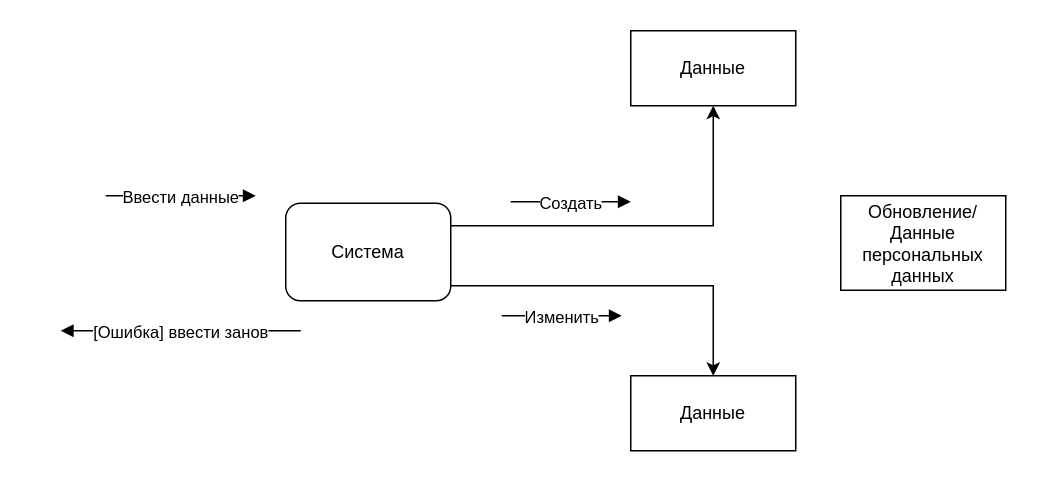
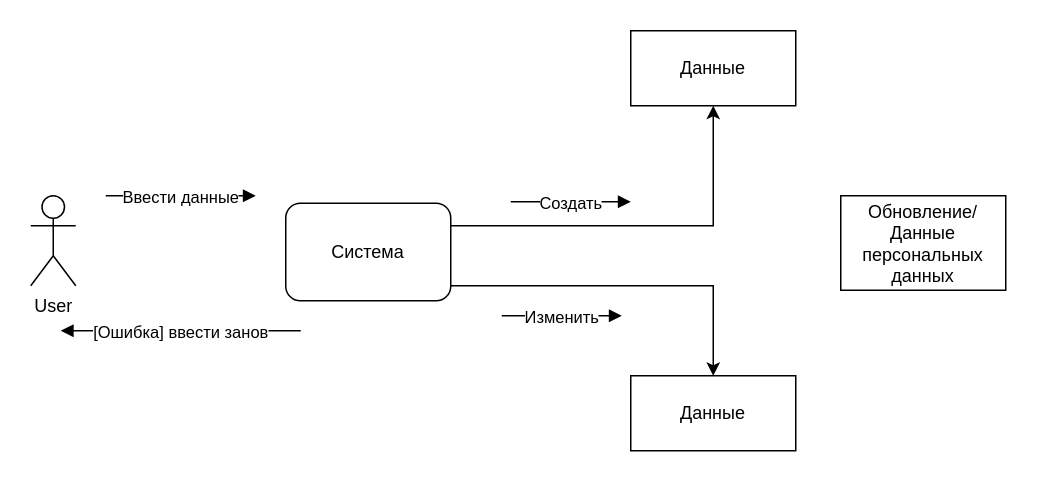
none -> (53, 241)
